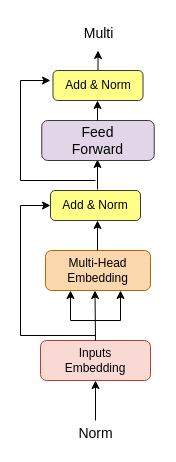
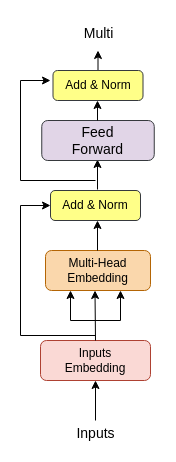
(96, 431) -> (96, 431)
